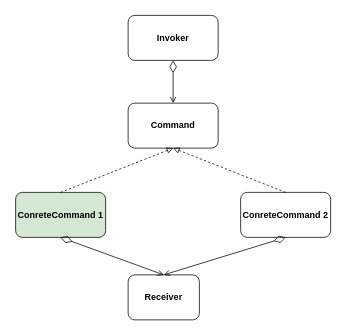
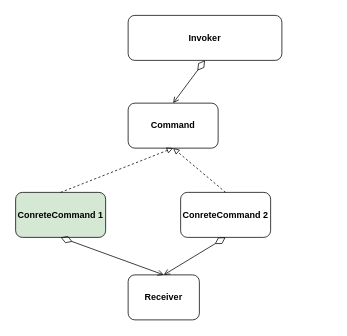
(173, 38) -> (205, 38)
(285, 215) -> (225, 215)
